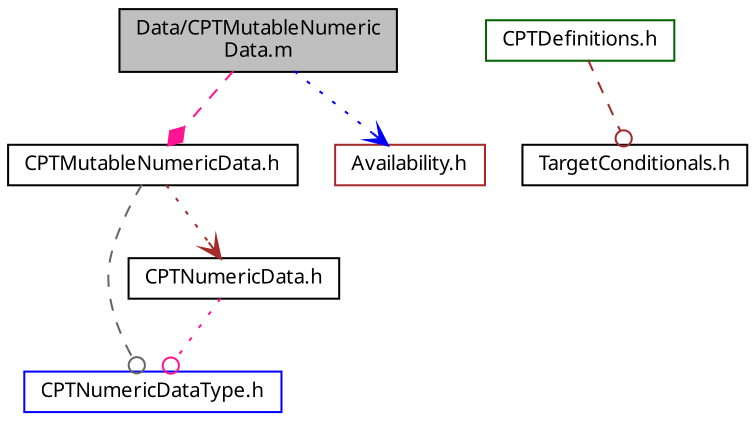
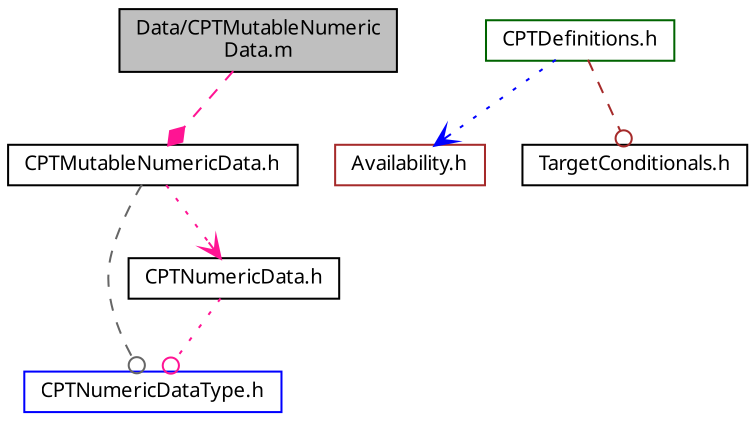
(333, 102) -> (503, 97)
(187, 214) -> (187, 214)
